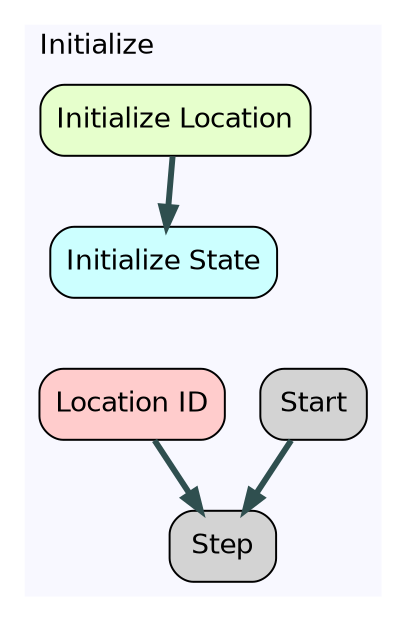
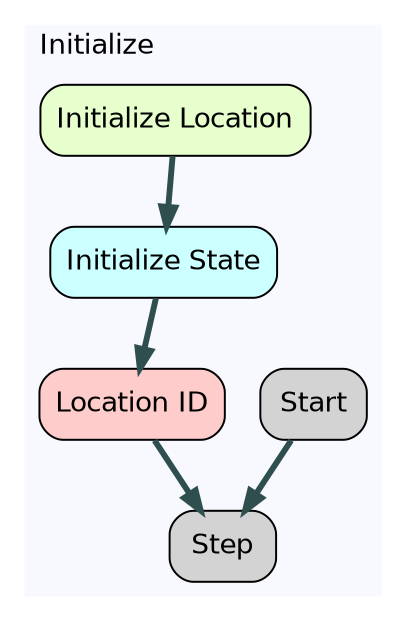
none -> (150, 324)
